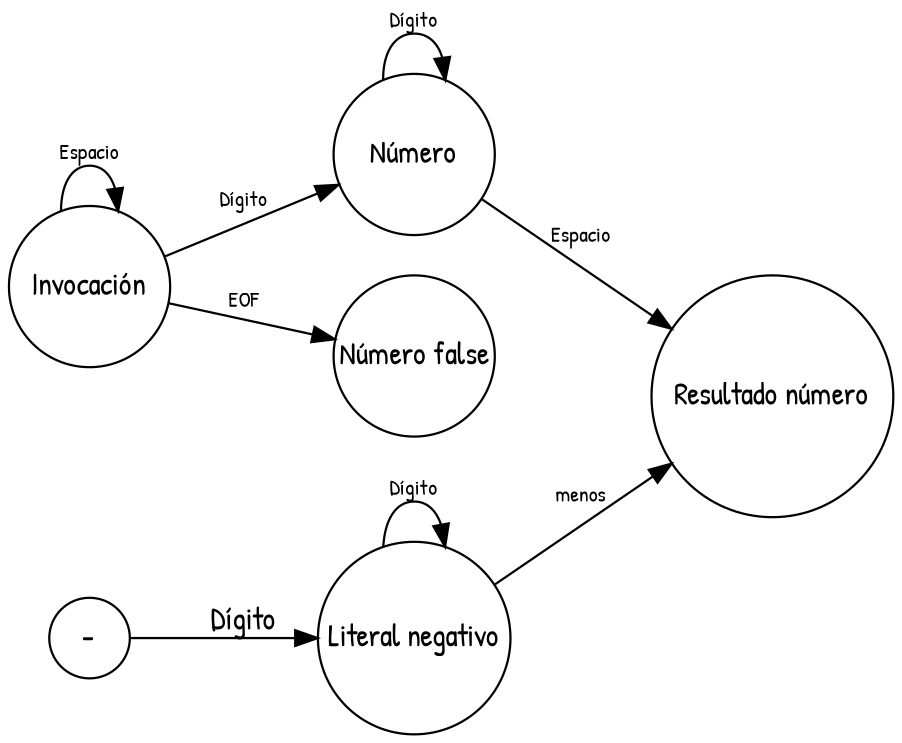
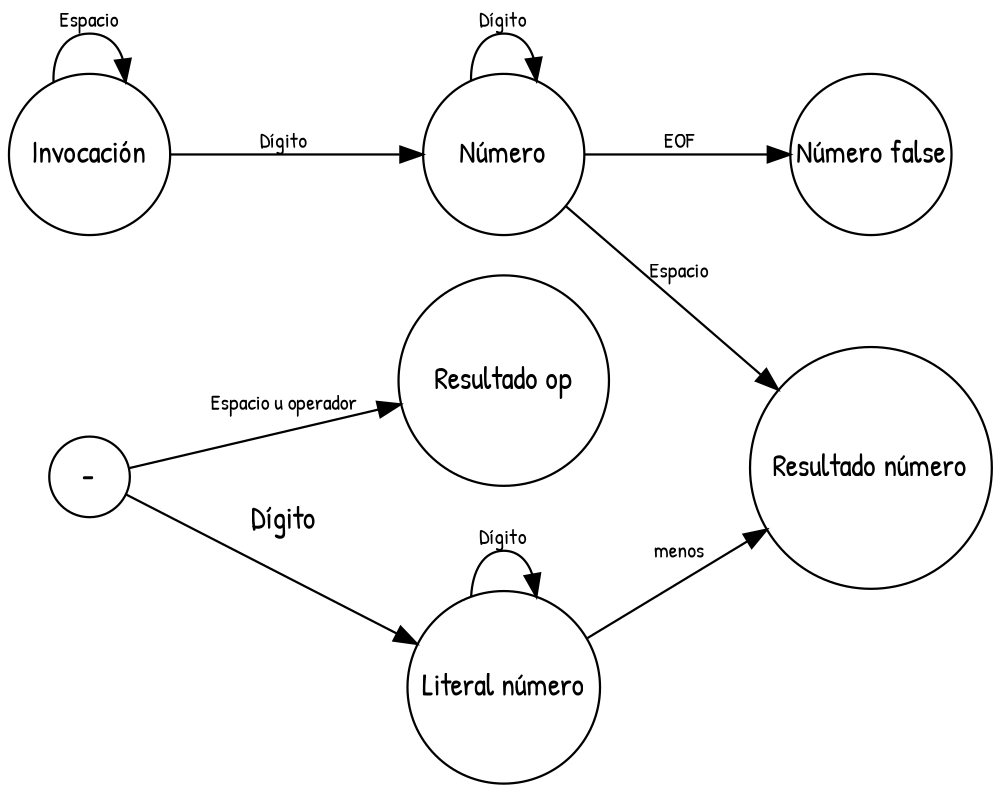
(241, 319) -> (676, 154)
none -> (504, 381)
(414, 638) -> (504, 687)
